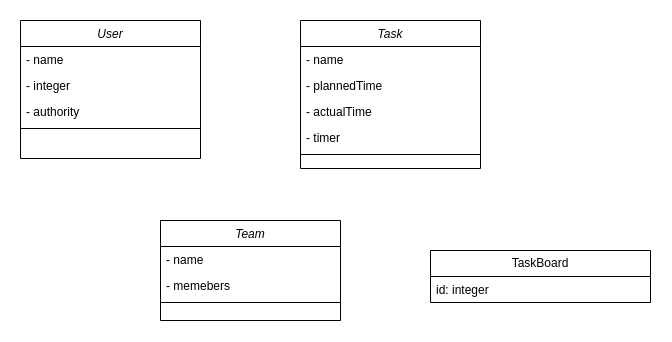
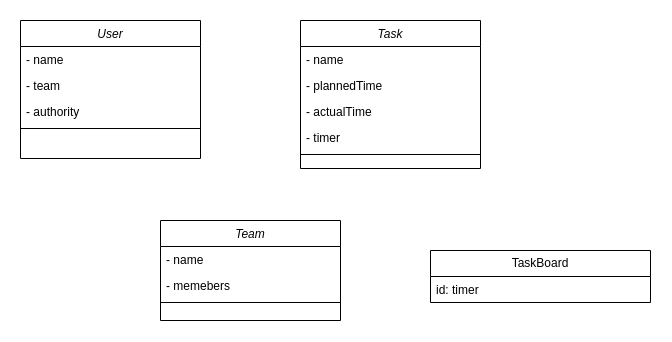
(53, 86) -> (45, 86)
(467, 291) -> (461, 291)
